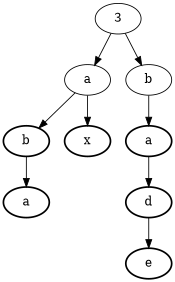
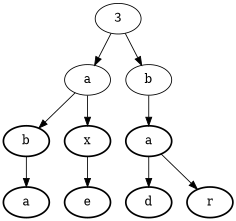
none -> (210, 202)
(149, 229) -> (88, 168)
